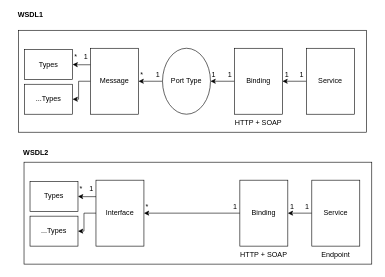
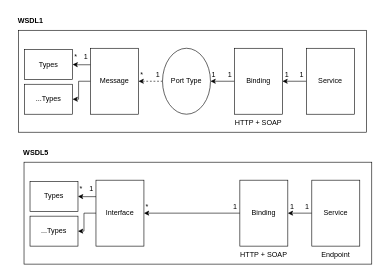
(30, 15) -> (30, 21)
(153, 81) -> (153, 81)
(36, 153) -> (36, 153)
